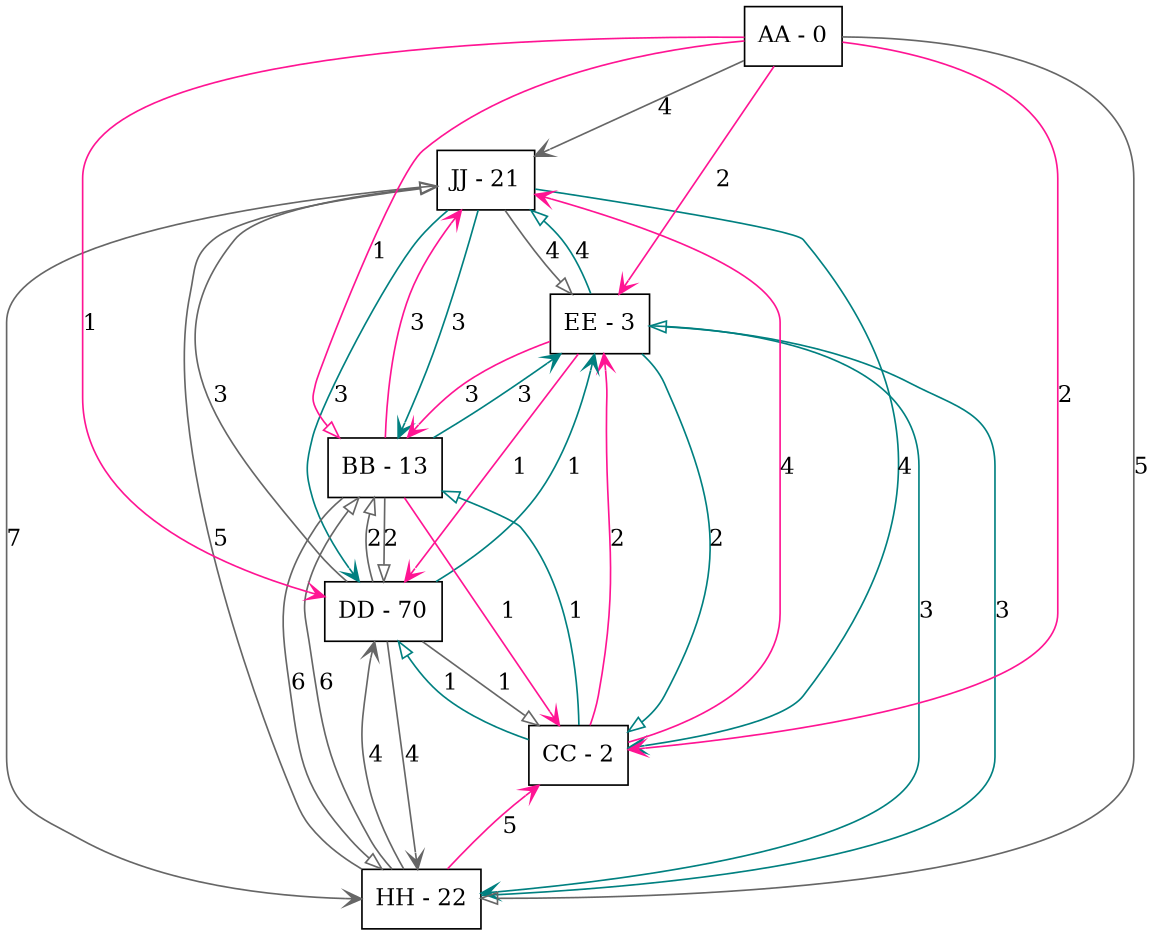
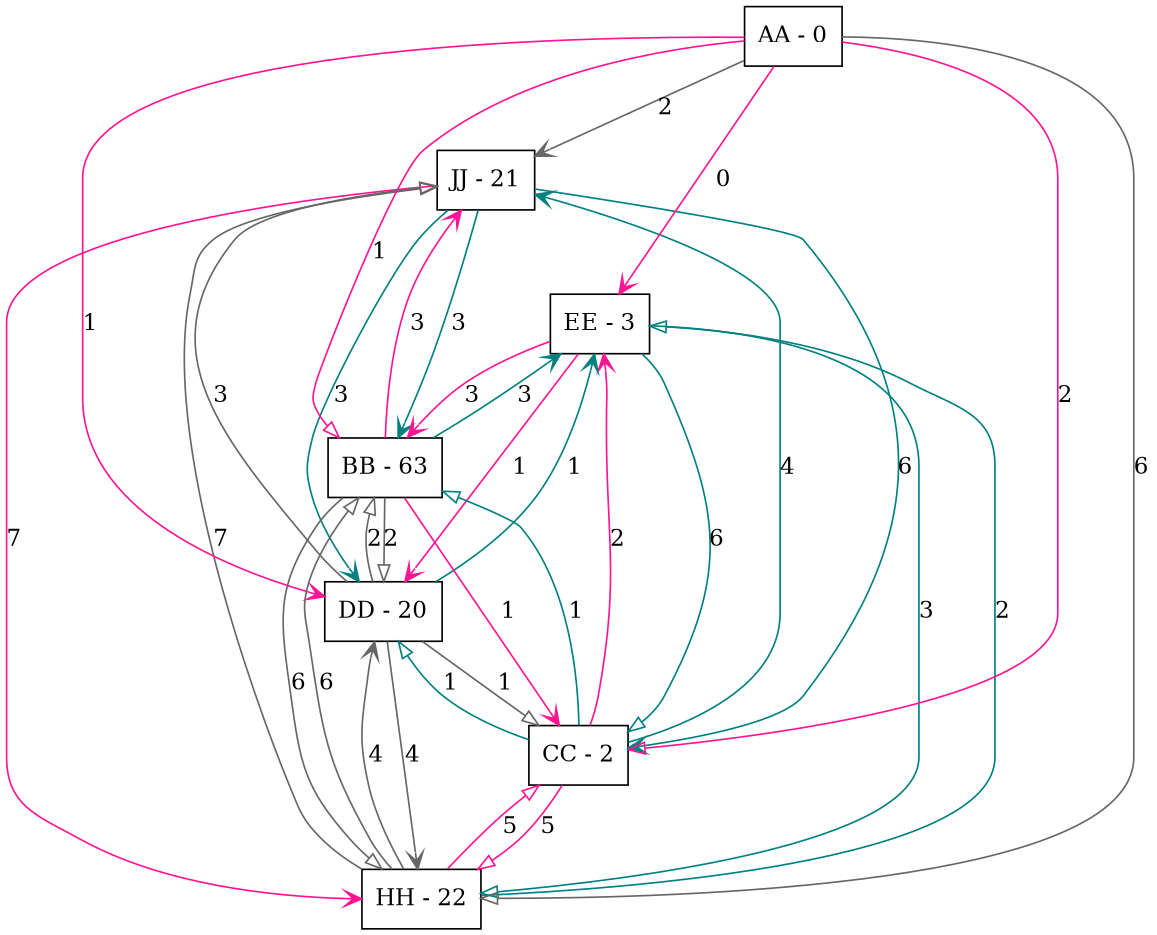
(666, 108) -> (666, 108)
(724, 180) -> (724, 180)
(532, 247) -> none
(572, 254) -> none
(780, 440) -> (780, 440)
(385, 468) -> (385, 468)
(906, 468) -> (906, 468)
(1142, 468) -> (1142, 468)
(1058, 483) -> (1058, 483)
(7, 501) -> (7, 501)
(221, 540) -> (221, 540)
(717, 540) -> (717, 540)
(383, 612) -> (383, 612)
(1003, 612) -> (1003, 612)
(919, 675) -> (919, 675)
none -> (531, 827)
(485, 831) -> (485, 831)
